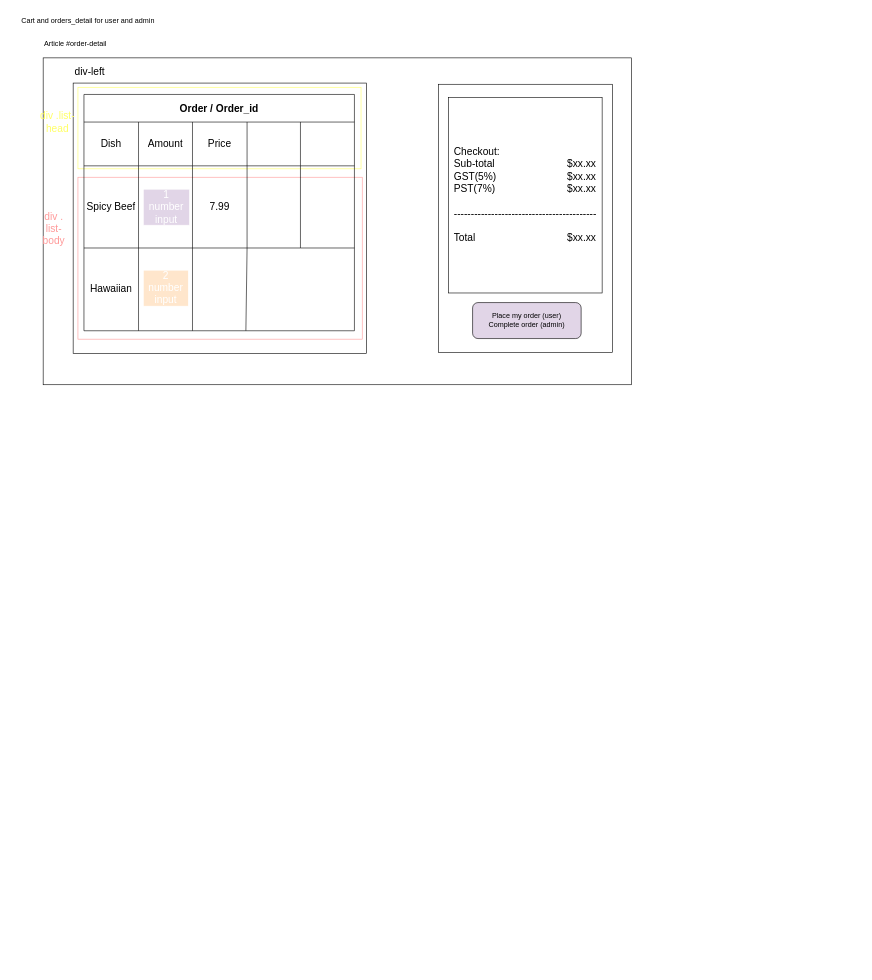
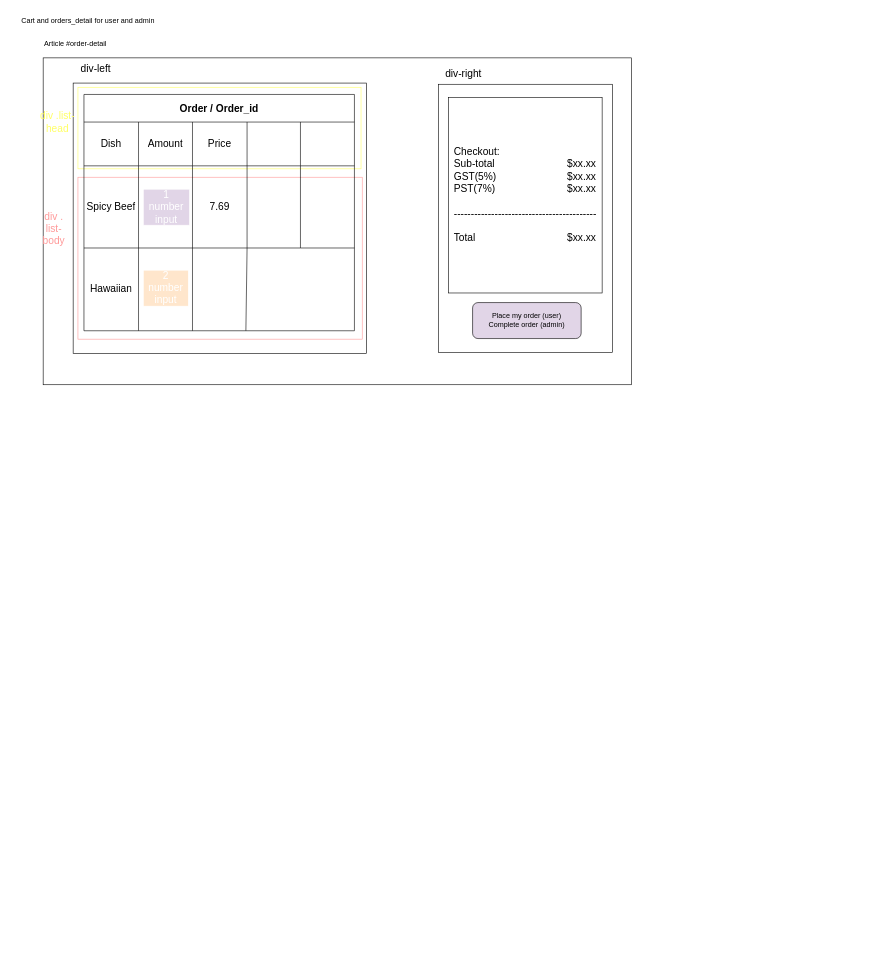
(90, 72) -> (96, 69)
none -> (464, 74)
(220, 207) -> (220, 207)
